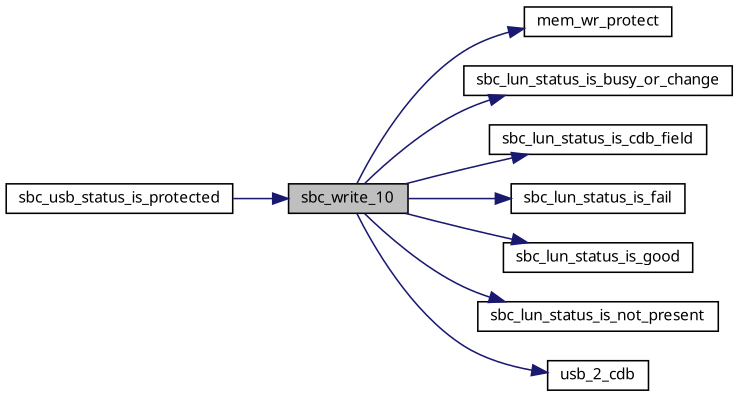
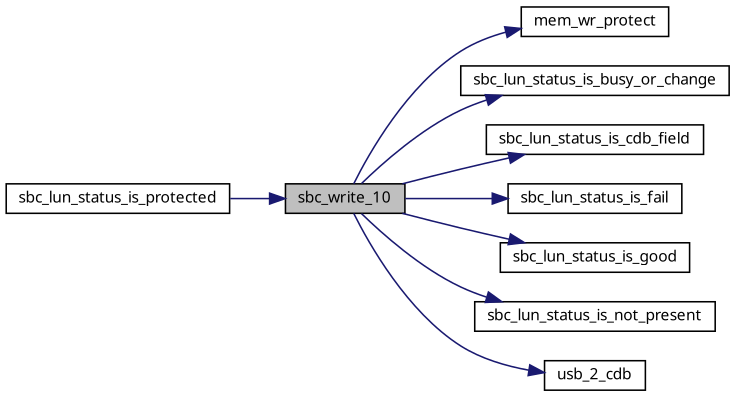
(119, 199) -> (118, 199)
